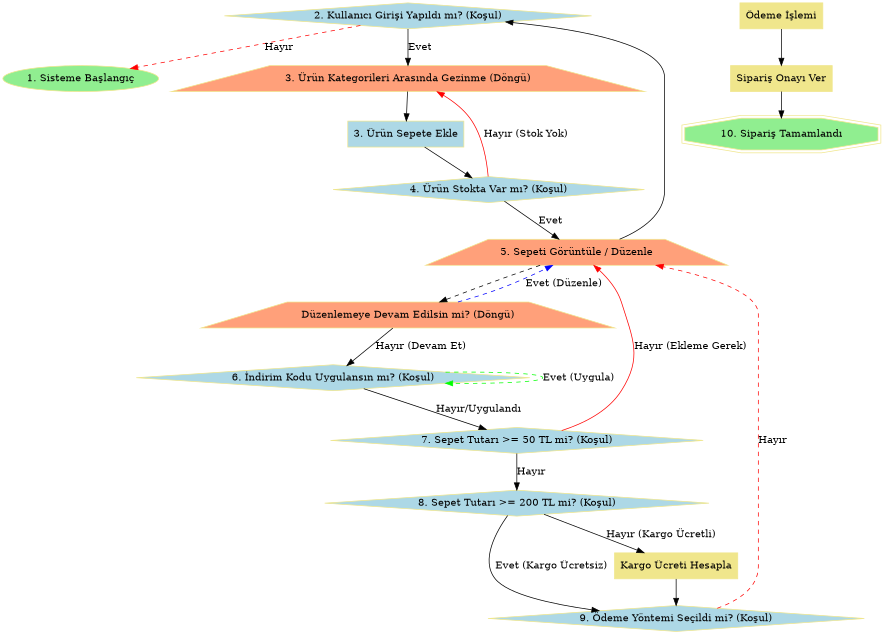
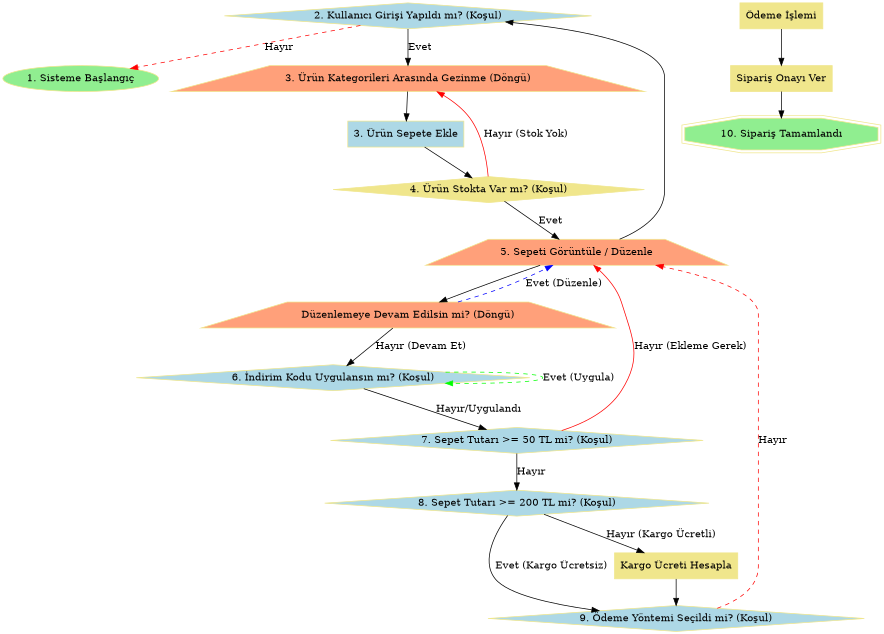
(489, 190) -> (489, 190)
(493, 282) -> (493, 282)
